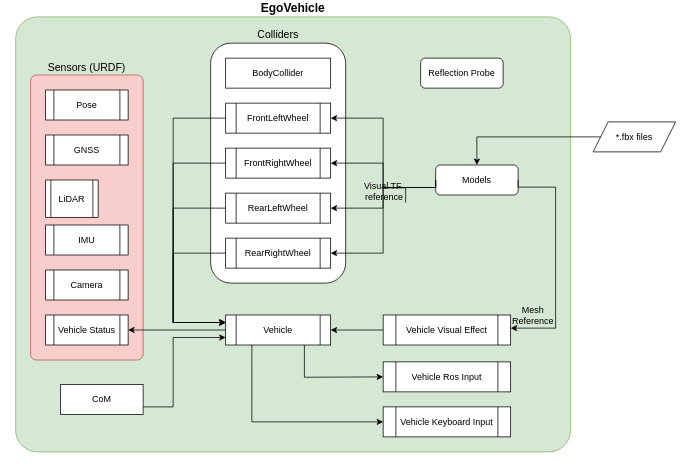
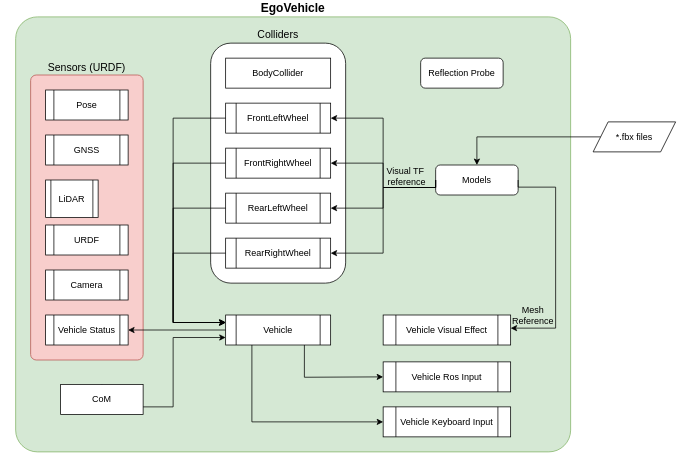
(383, 191) -> (405, 176)
(87, 240) -> (87, 240)
(337, 330) -> none
